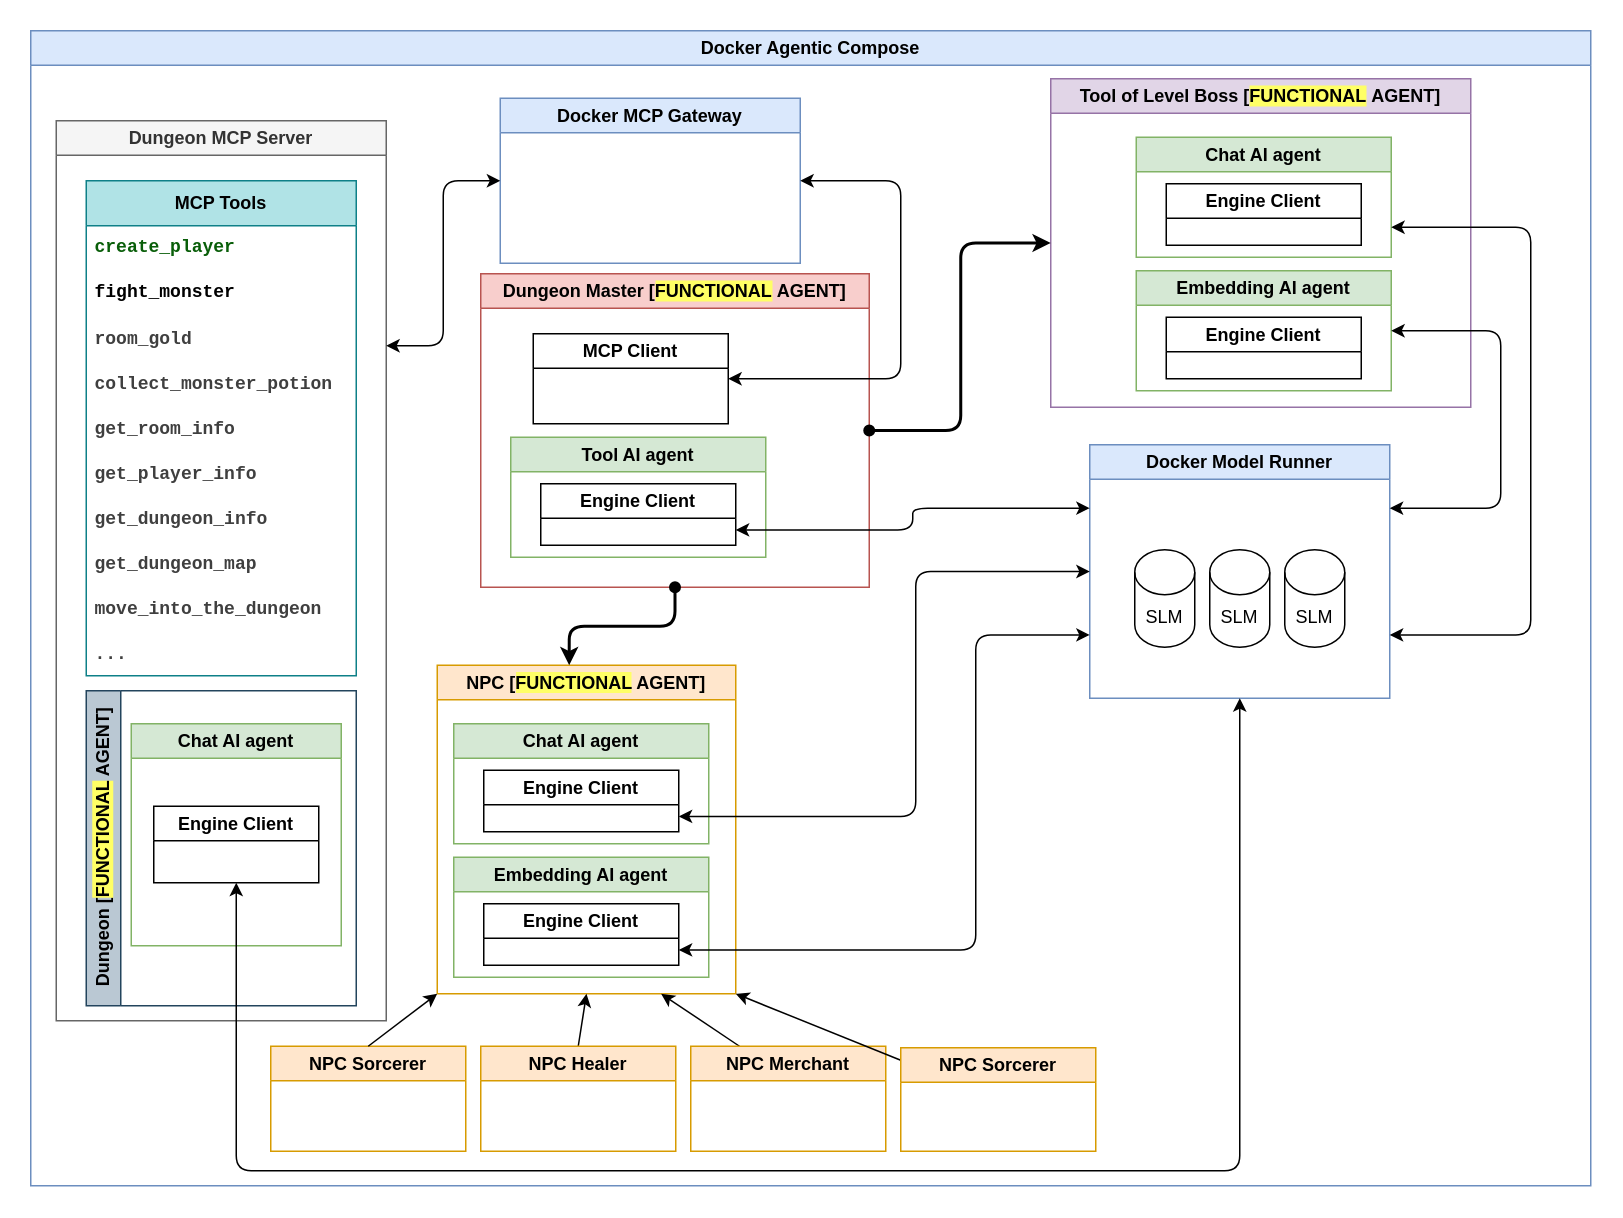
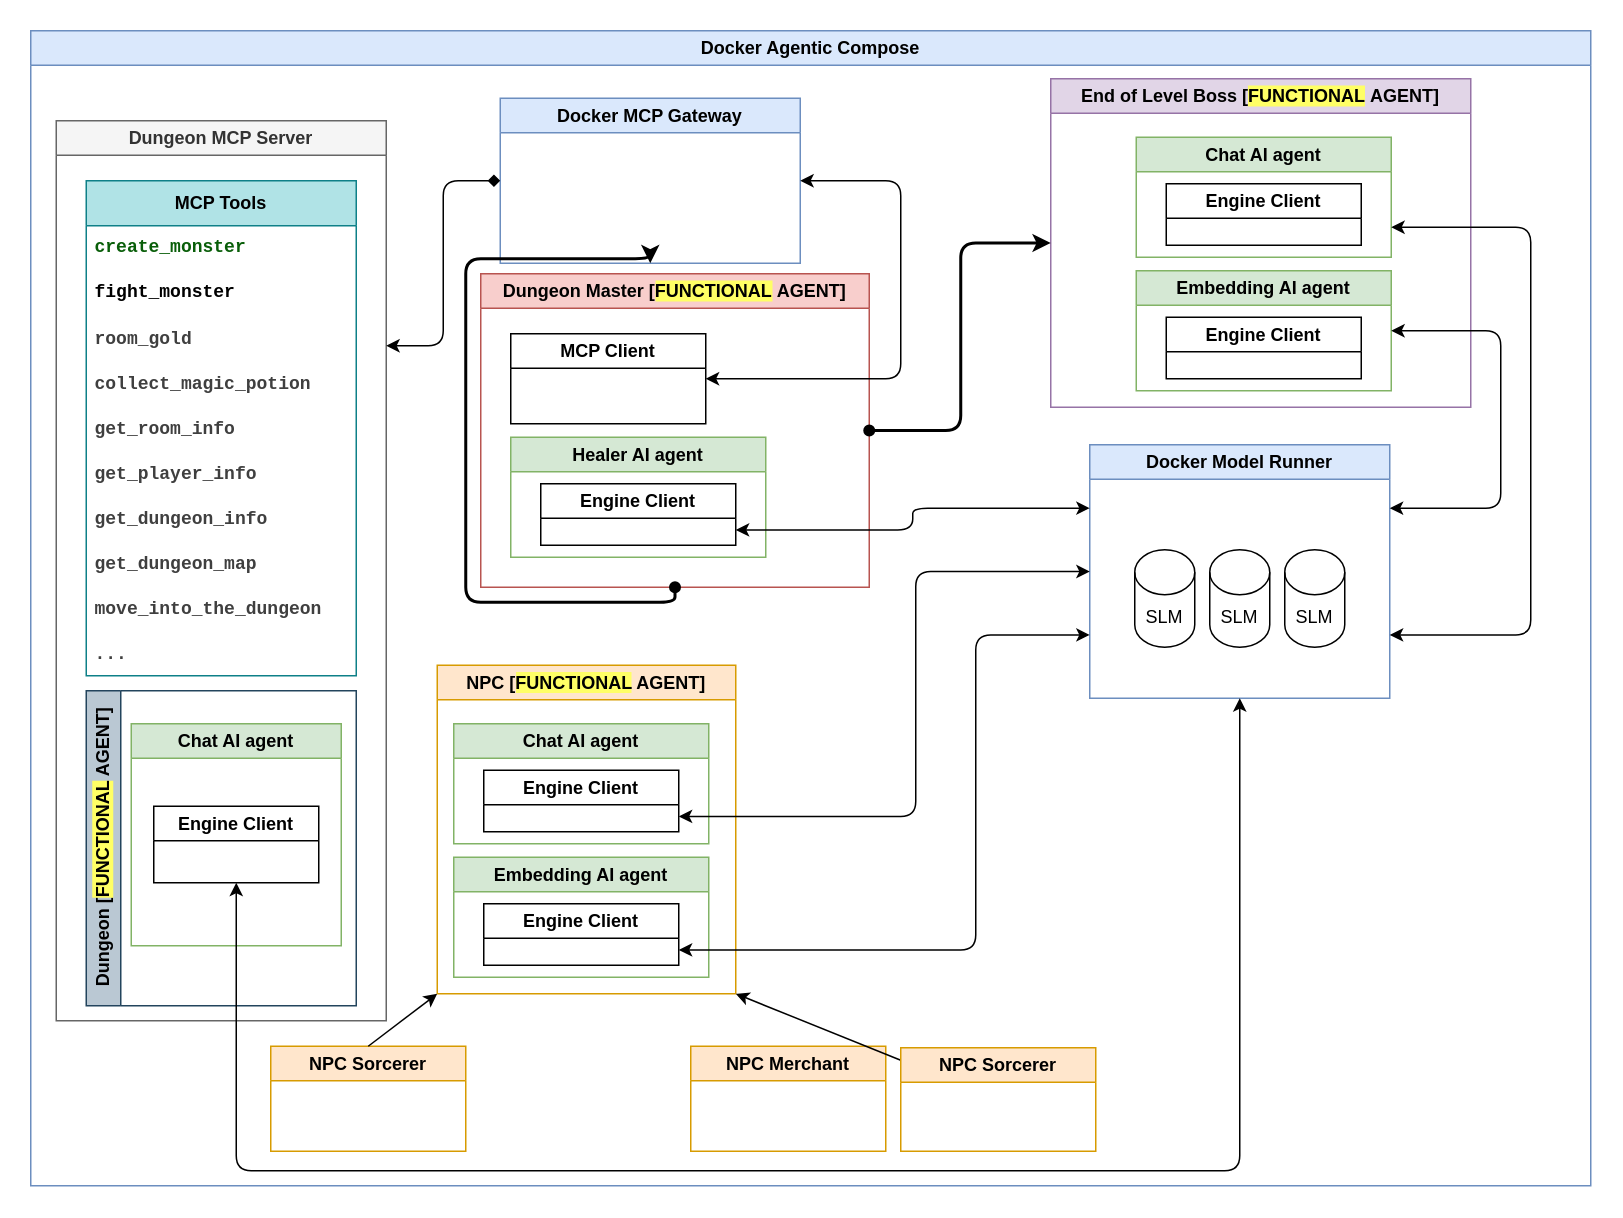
(1261, 97) -> (1261, 97)
(489, 181) -> (488, 181)
(158, 248) -> (166, 248)
(631, 379) -> (608, 379)
(199, 383) -> (187, 383)
(638, 455) -> (638, 455)
(624, 626) -> (466, 442)
(704, 1023) -> none
(582, 1025) -> none
(578, 1099) -> none
